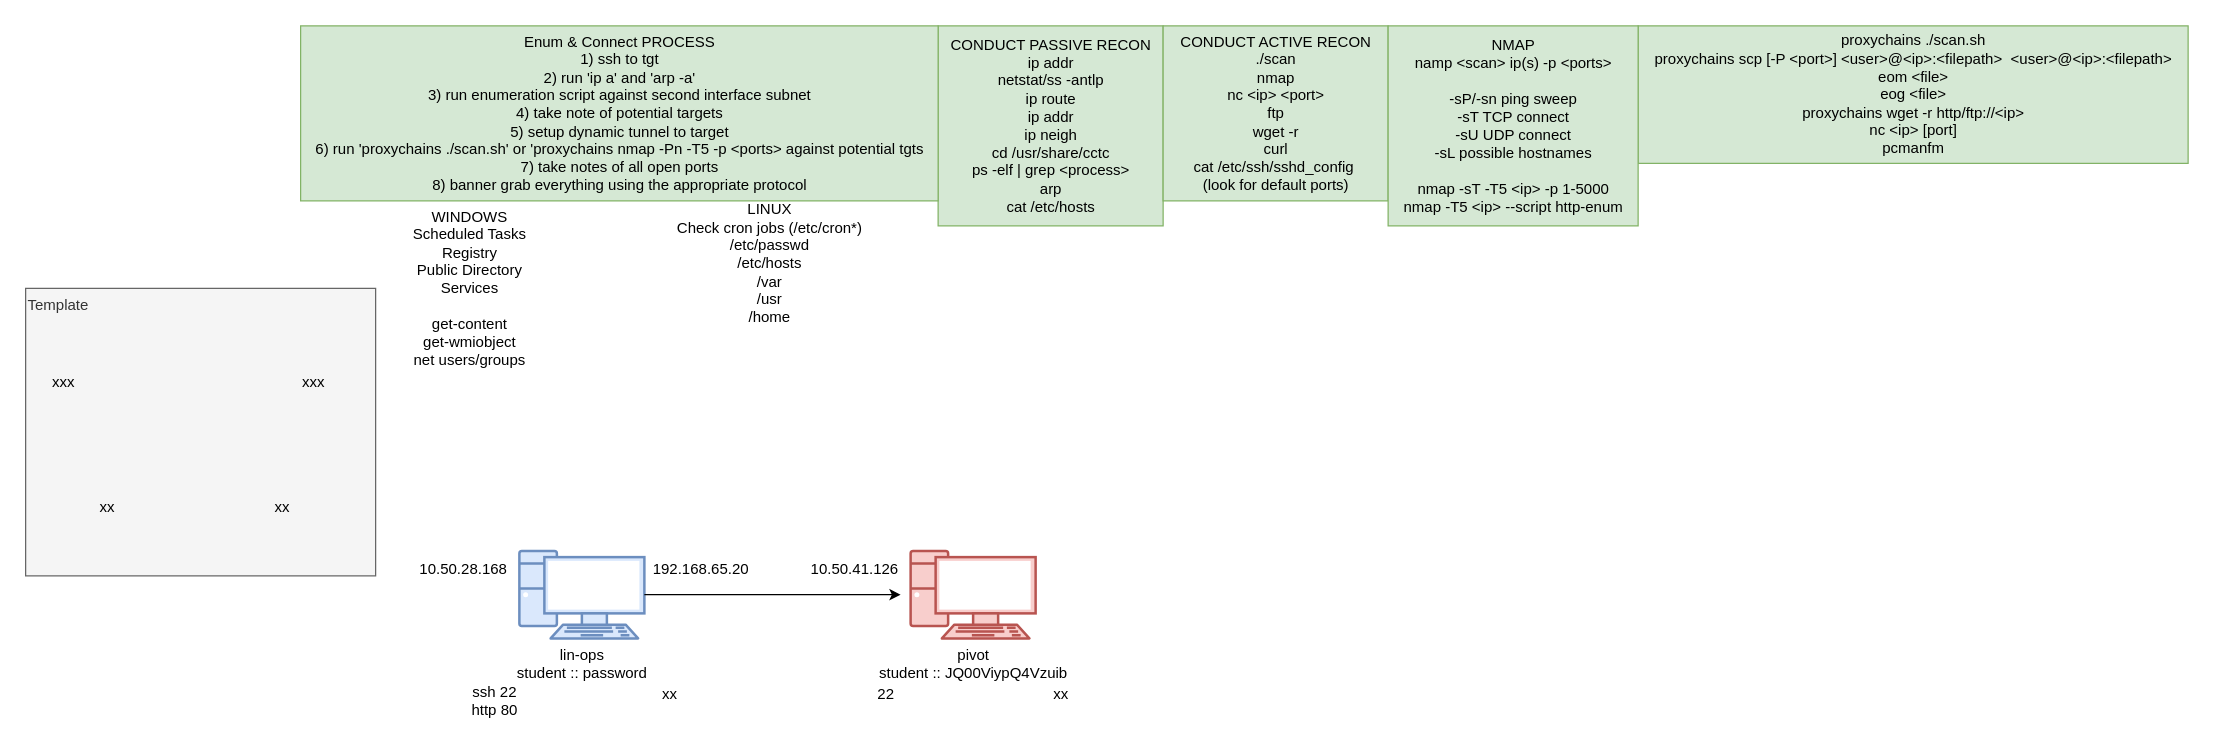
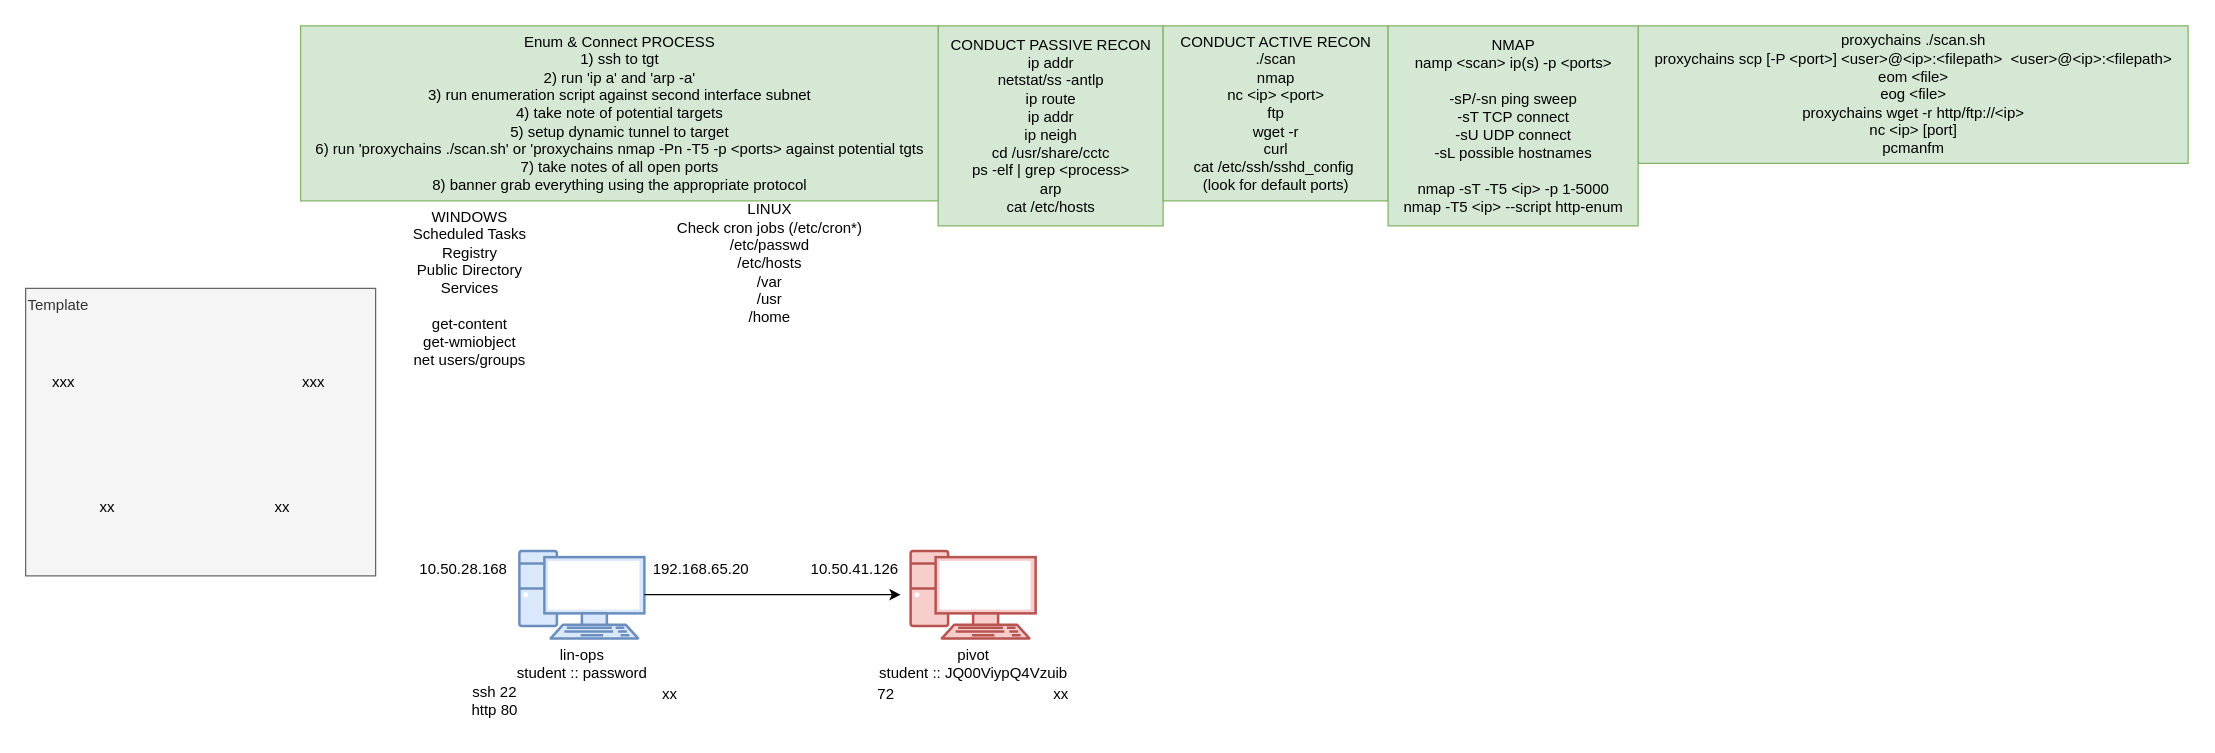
(886, 694) -> (886, 694)
